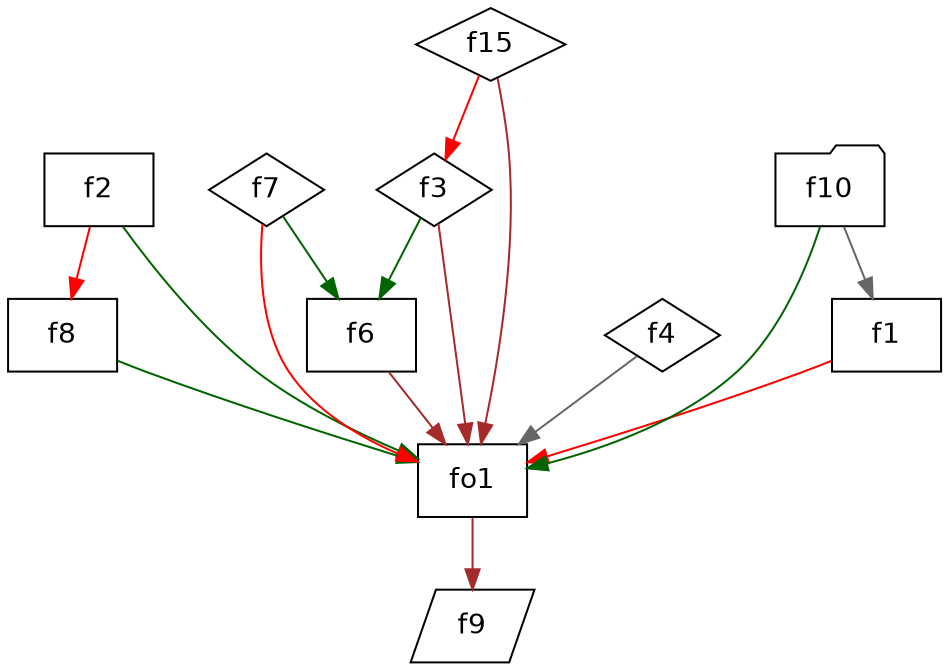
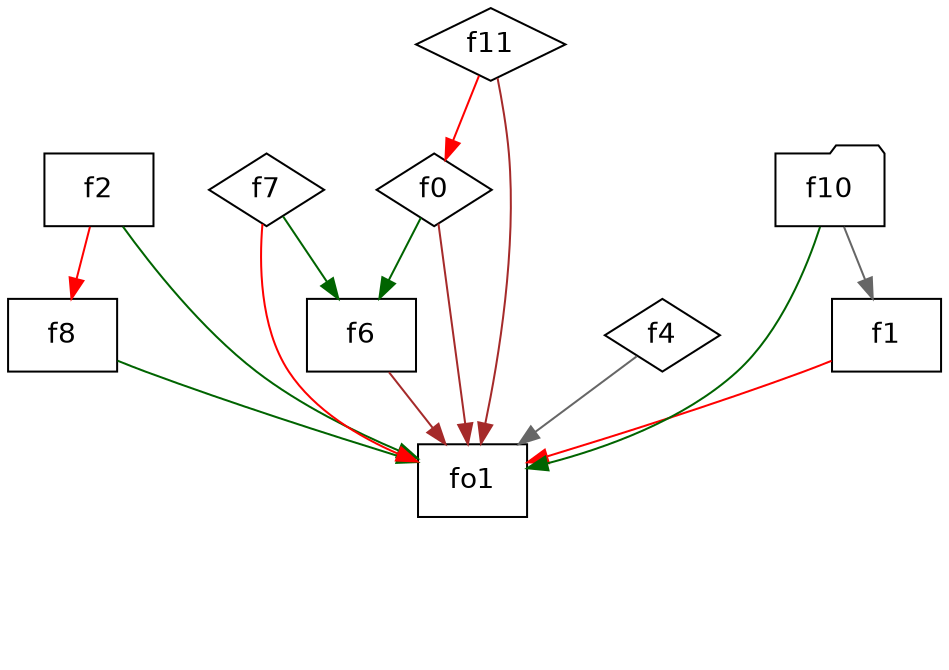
(491, 44) -> (491, 44)
(434, 190) -> (434, 190)
(473, 626) -> none
